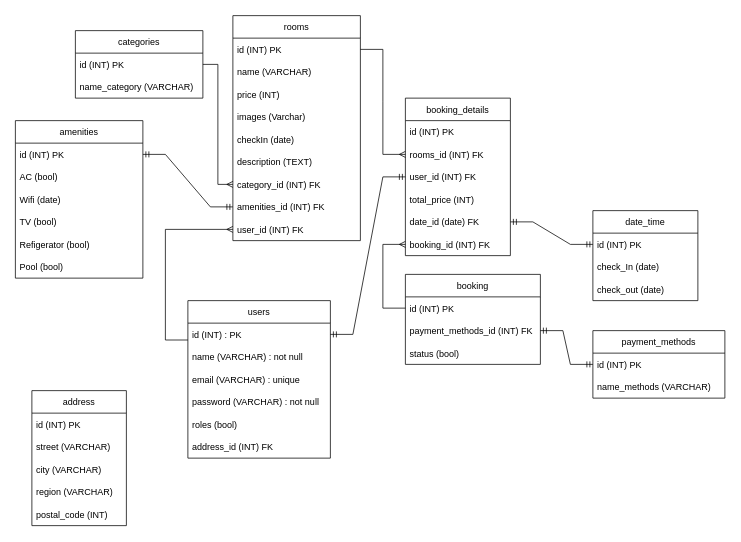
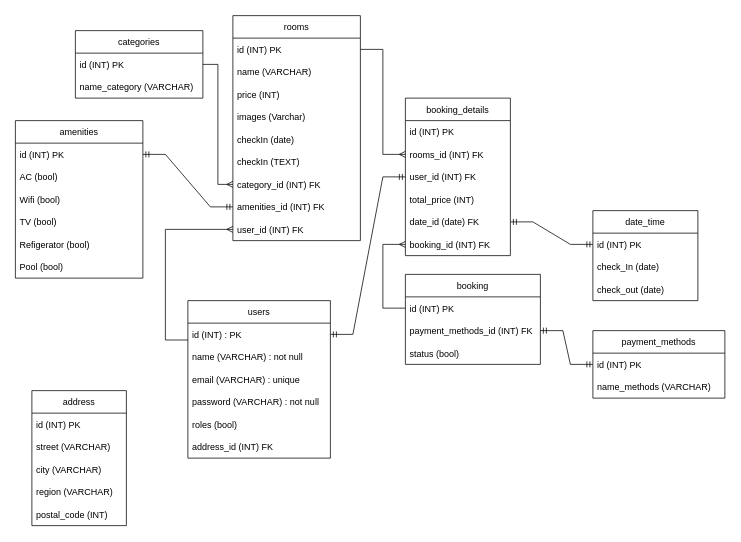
(279, 162) -> (271, 162)
(44, 200) -> (43, 200)
